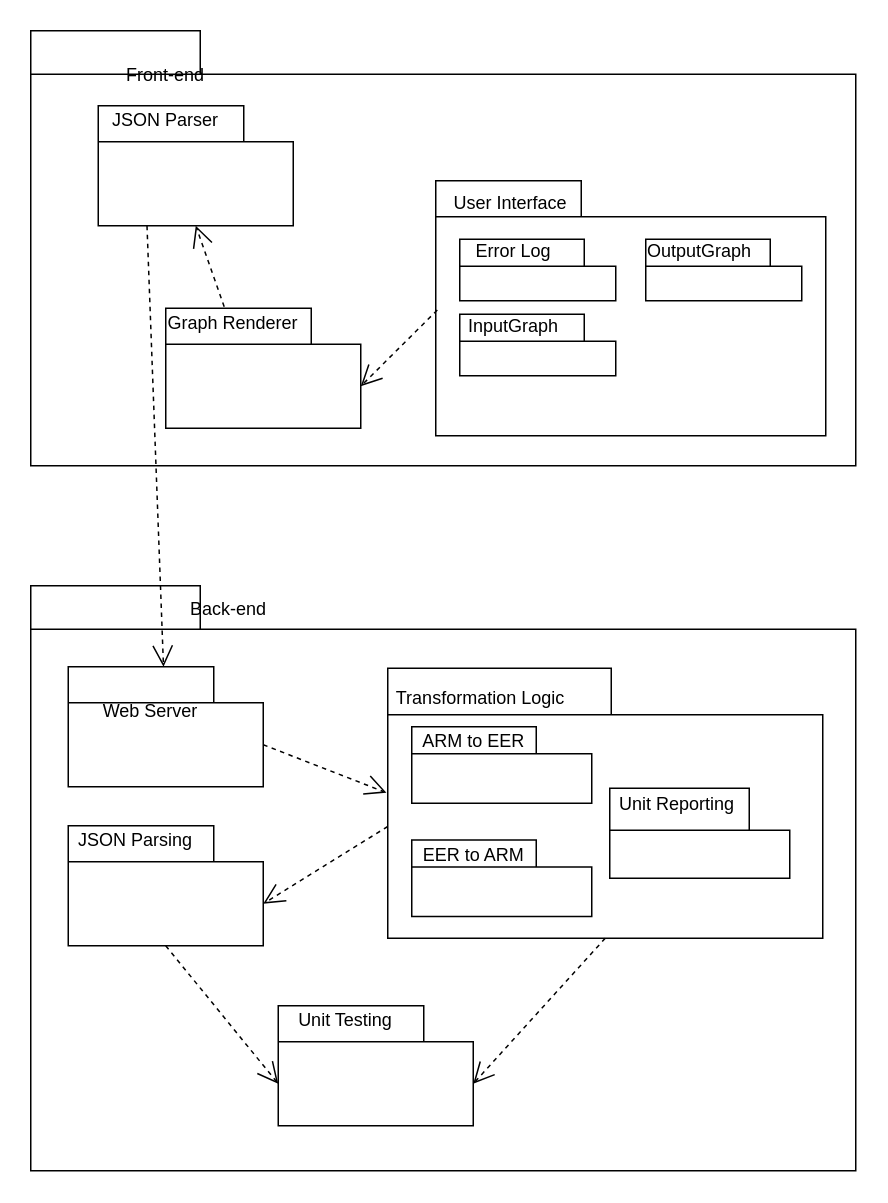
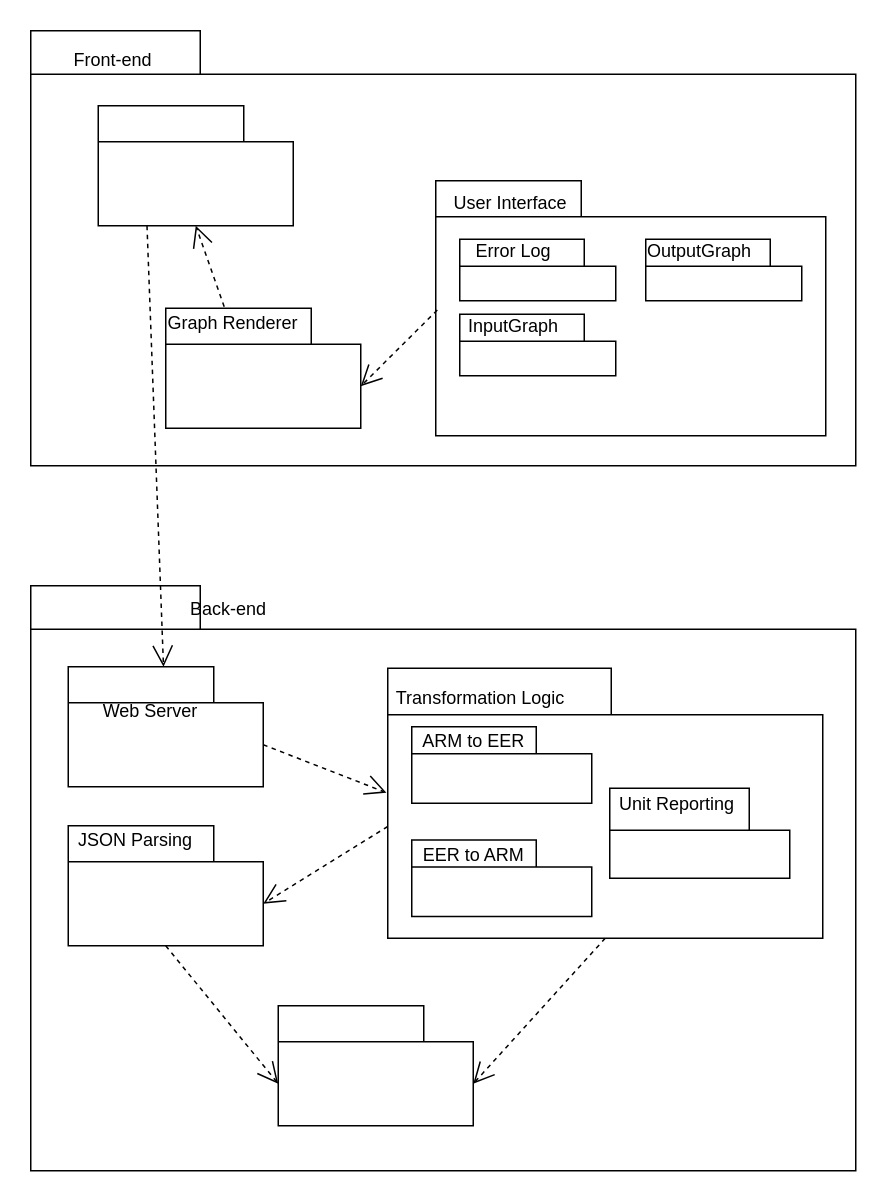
(166, 76) -> (113, 61)
(166, 121) -> none
(346, 1021) -> none
